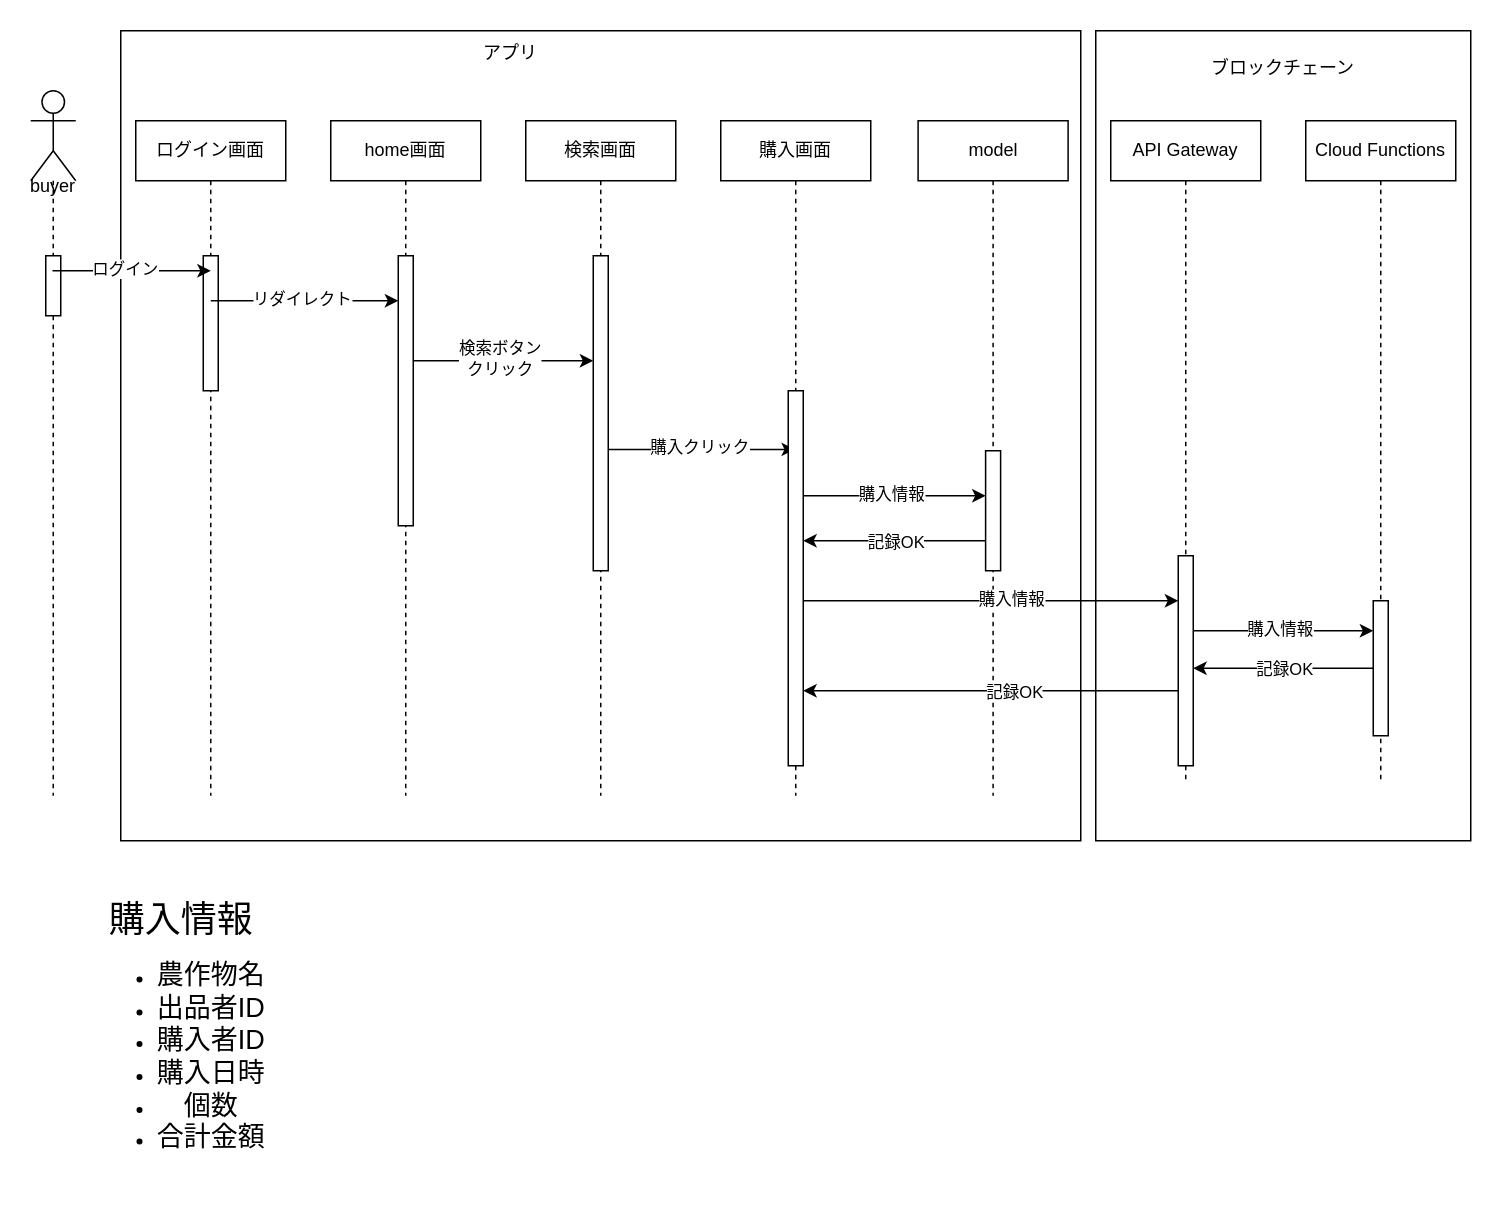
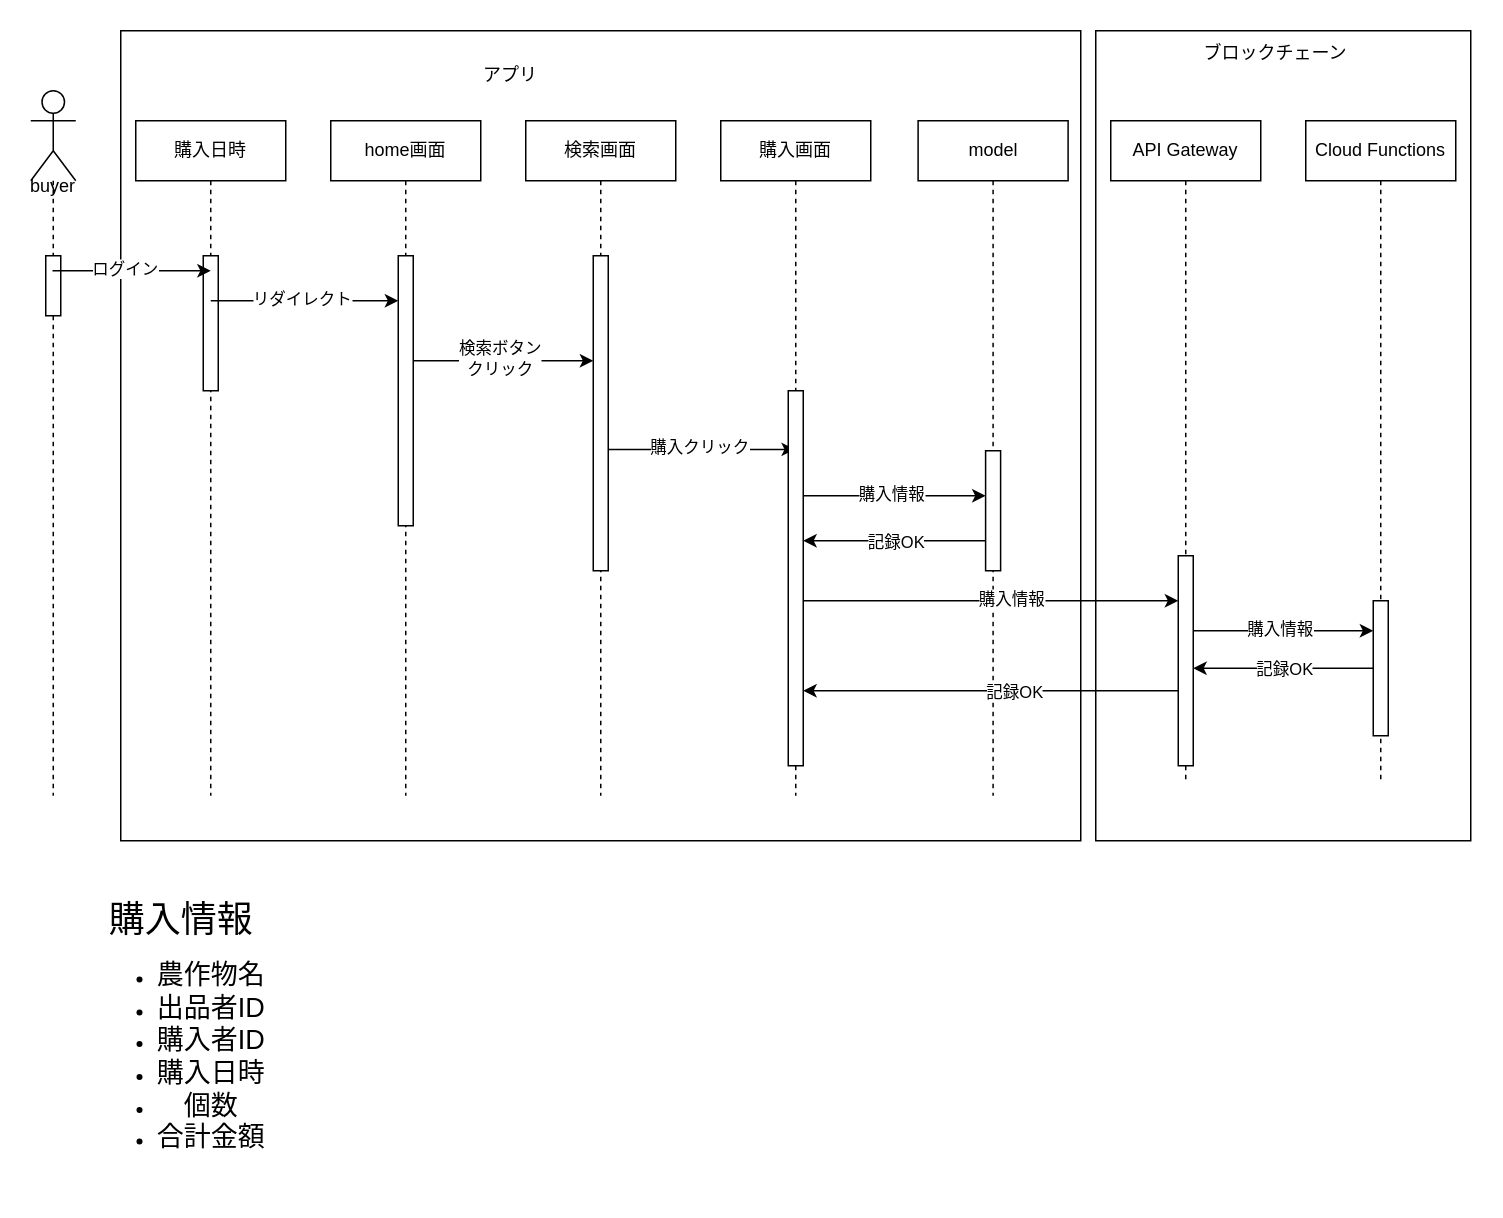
(511, 53) -> (511, 76)
(1283, 68) -> (1276, 53)
(211, 151) -> (211, 151)
